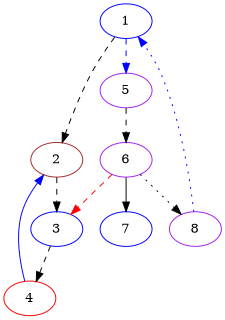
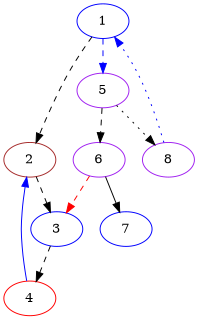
(157, 191) -> (132, 122)
